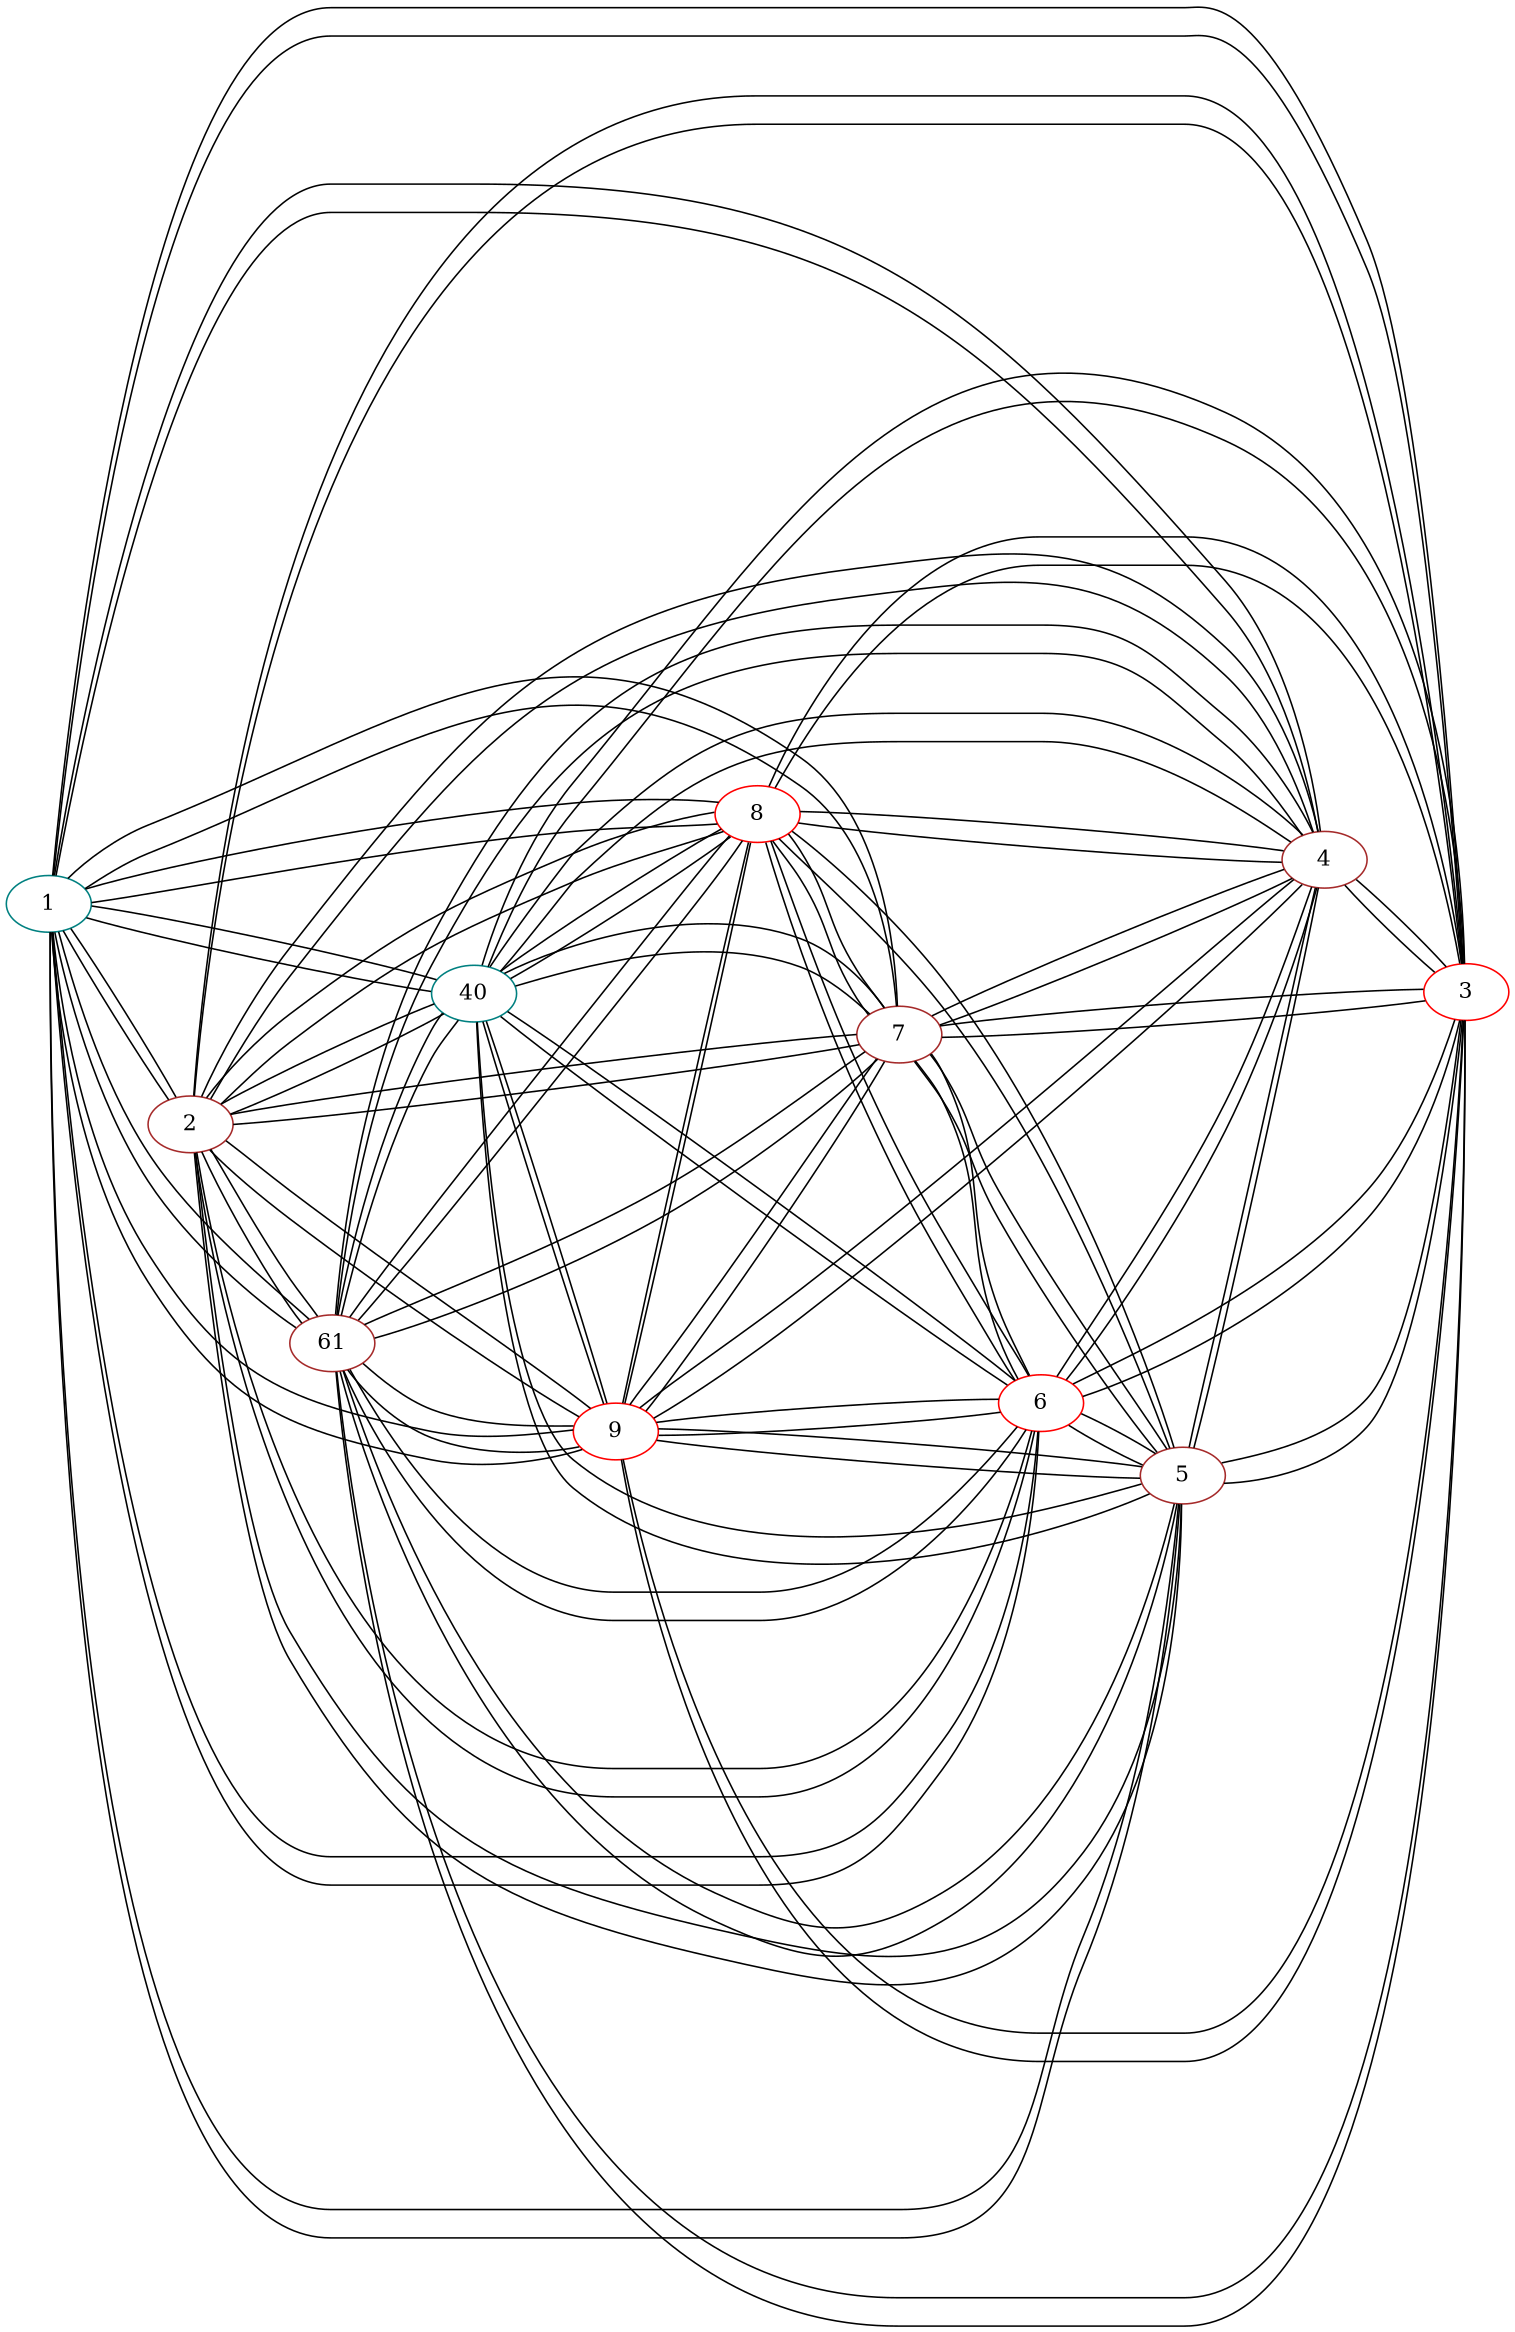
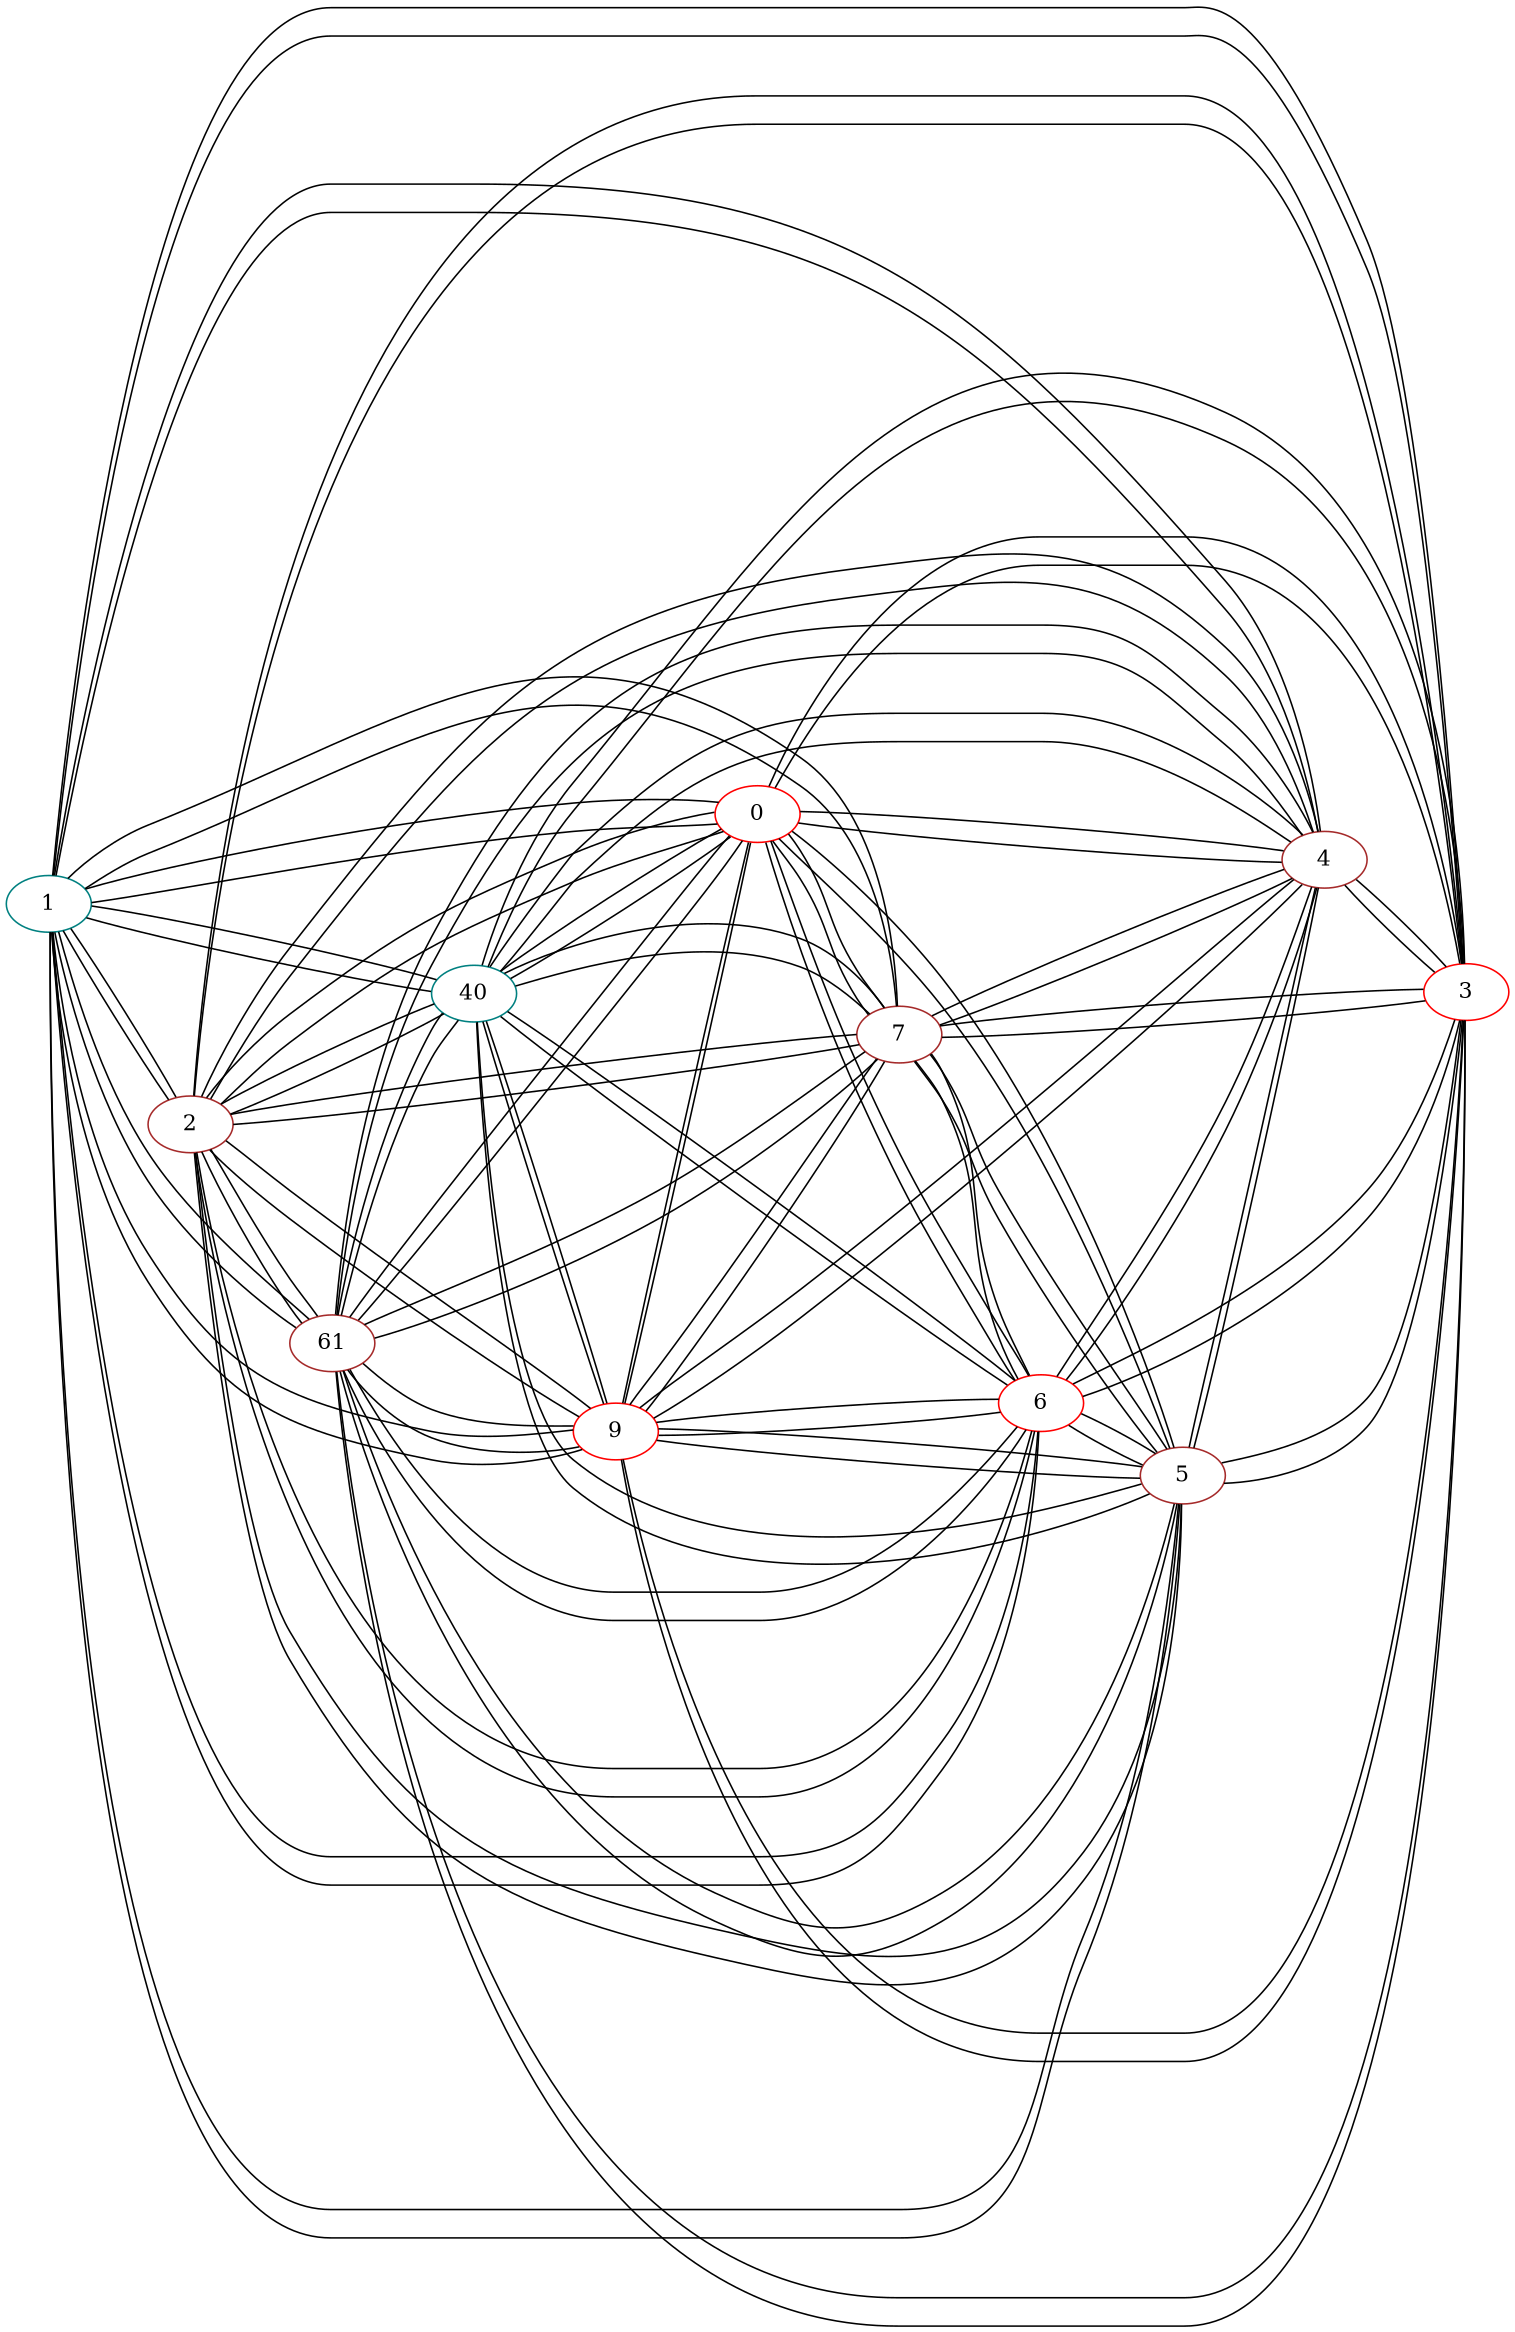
(758, 814) -> (758, 814)
